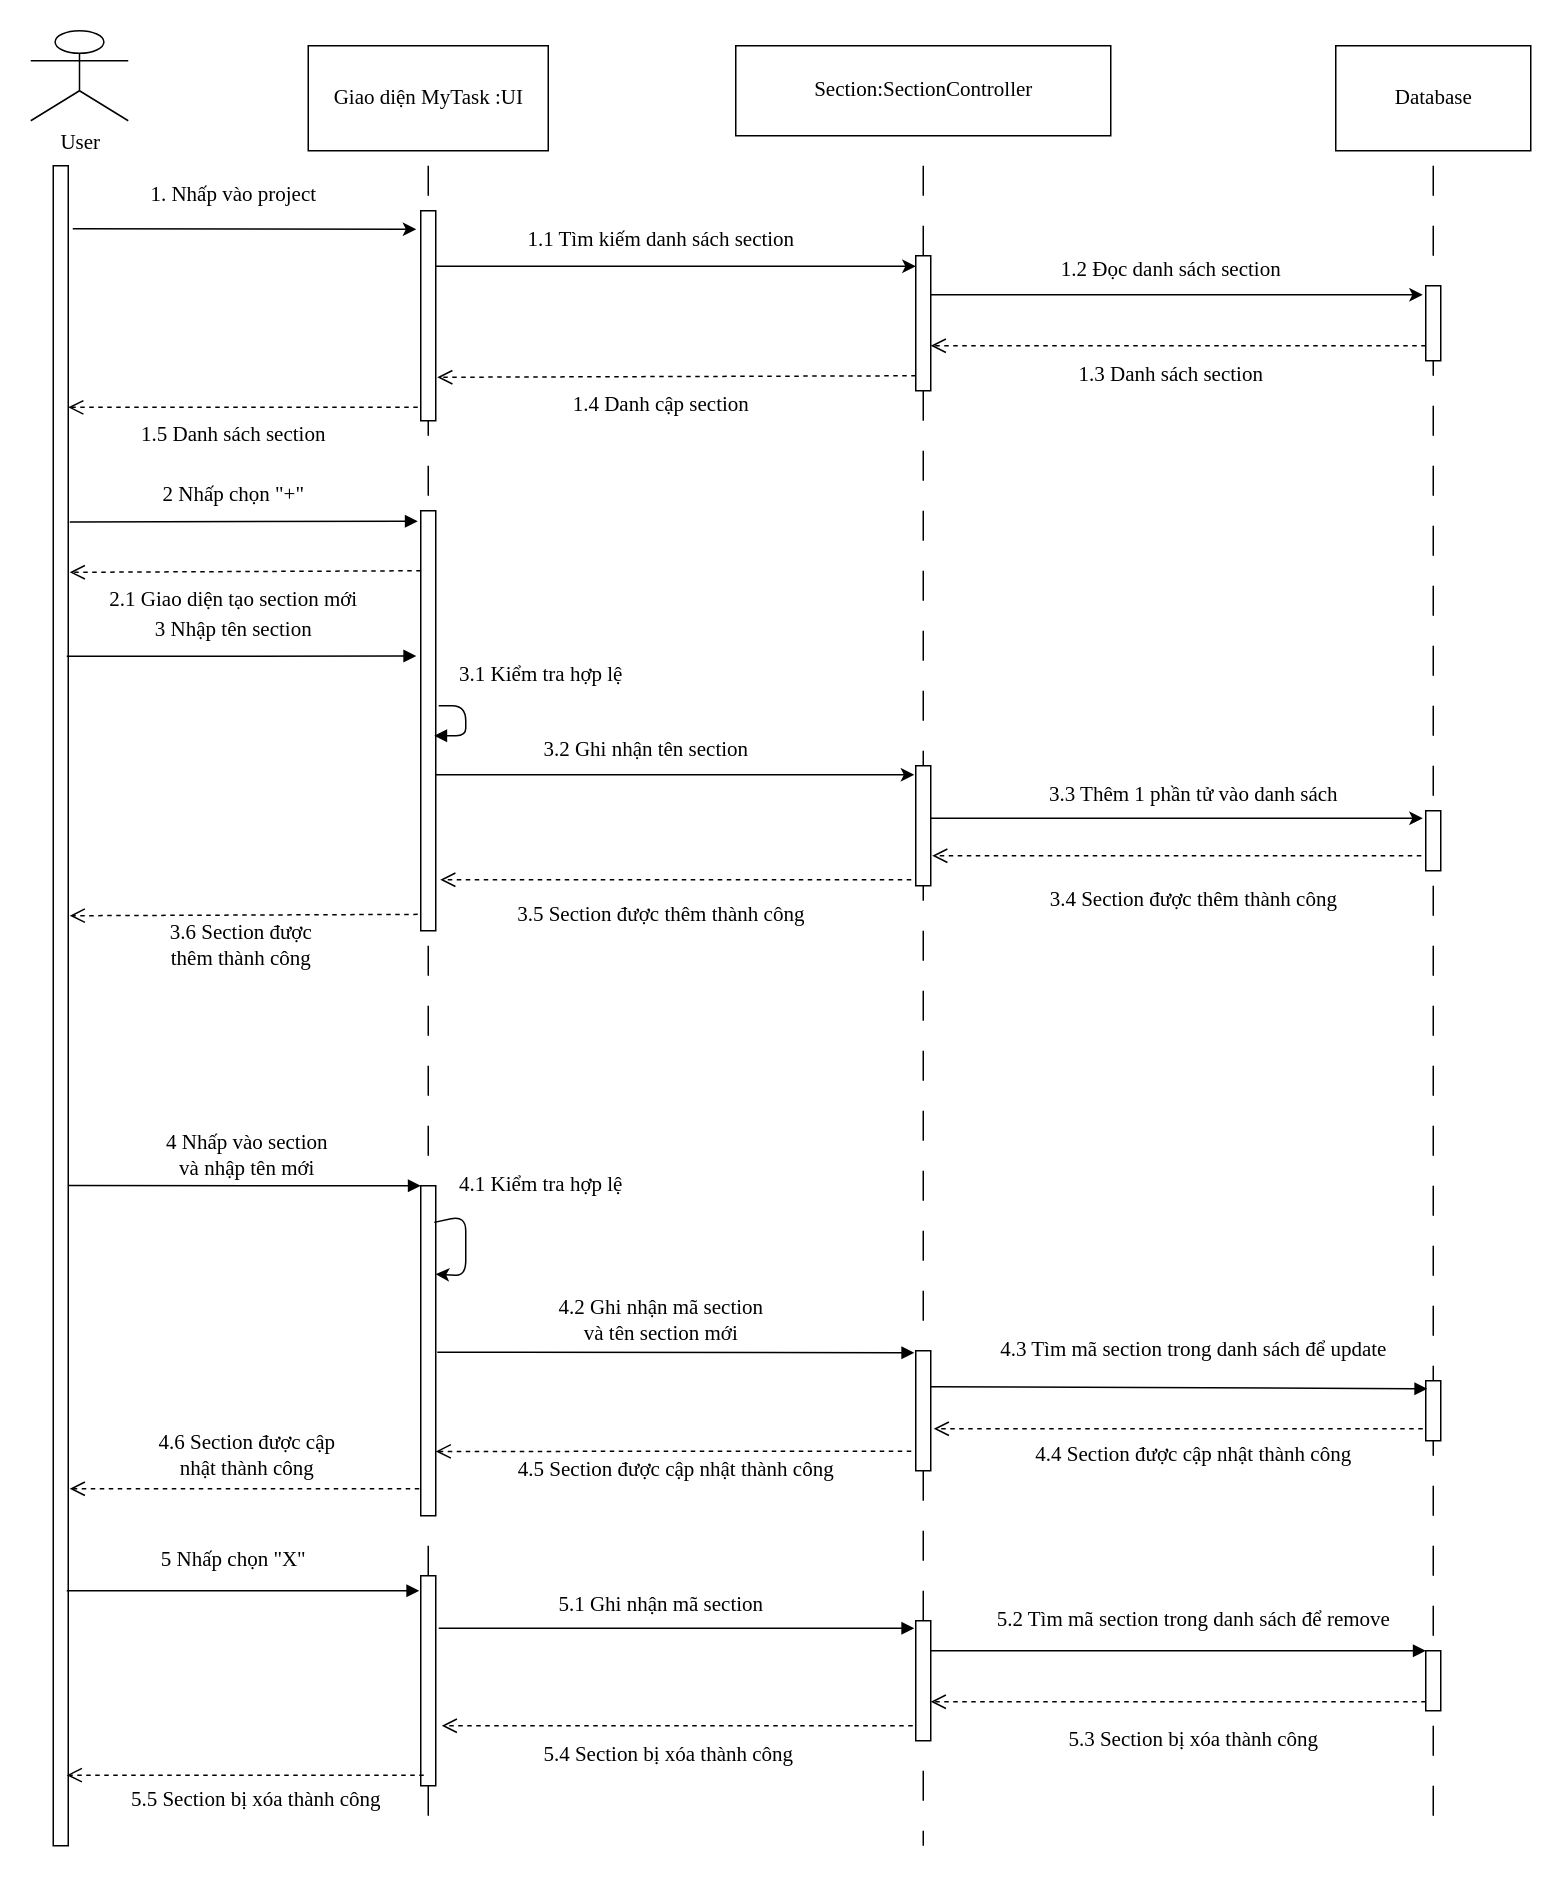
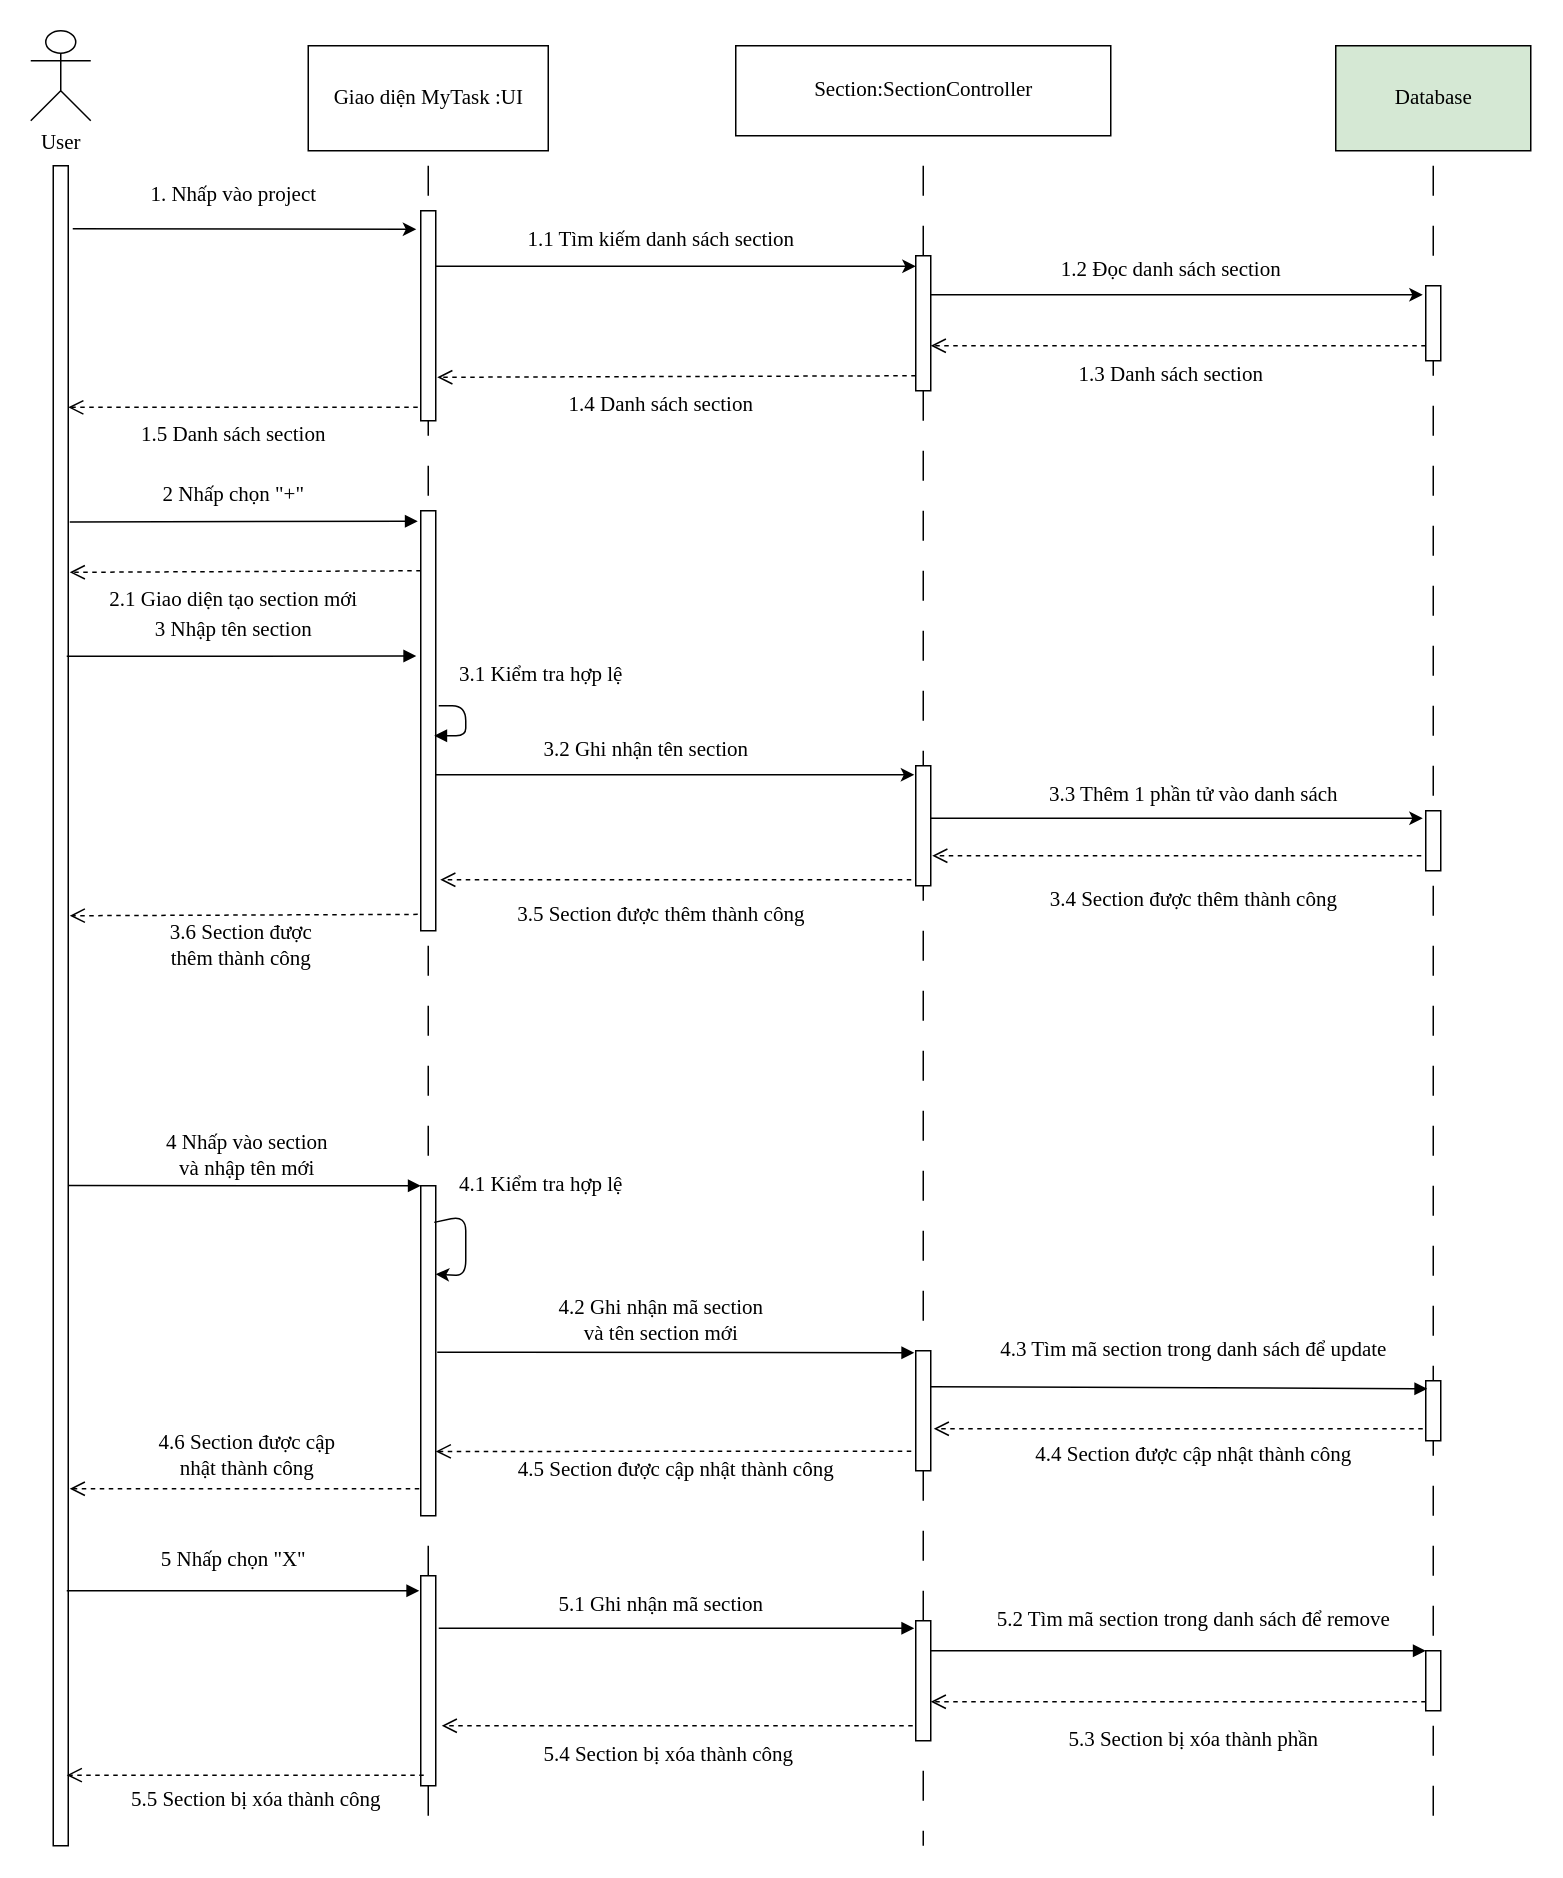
(80, 76) -> (61, 76)
(1433, 98) -> (1433, 98)
(662, 406) -> (662, 406)
(1194, 1741) -> (1194, 1741)
